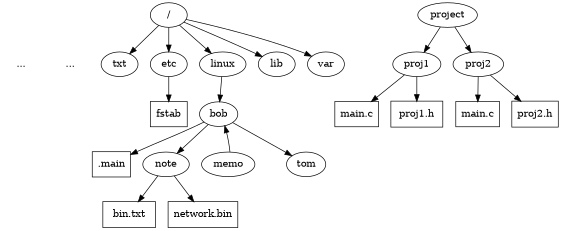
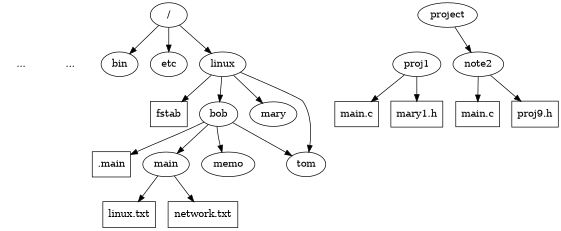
(434, 37) -> none
(120, 64) -> (120, 64)
(277, 64) -> none
(326, 64) -> none
(478, 64) -> (478, 64)
(169, 86) -> (199, 86)
none -> (293, 96)
none -> (273, 114)
(417, 114) -> (417, 114)
(535, 114) -> (535, 114)
(229, 142) -> (218, 136)
(166, 164) -> (166, 164)
(129, 215) -> (129, 215)
(203, 215) -> (203, 215)
